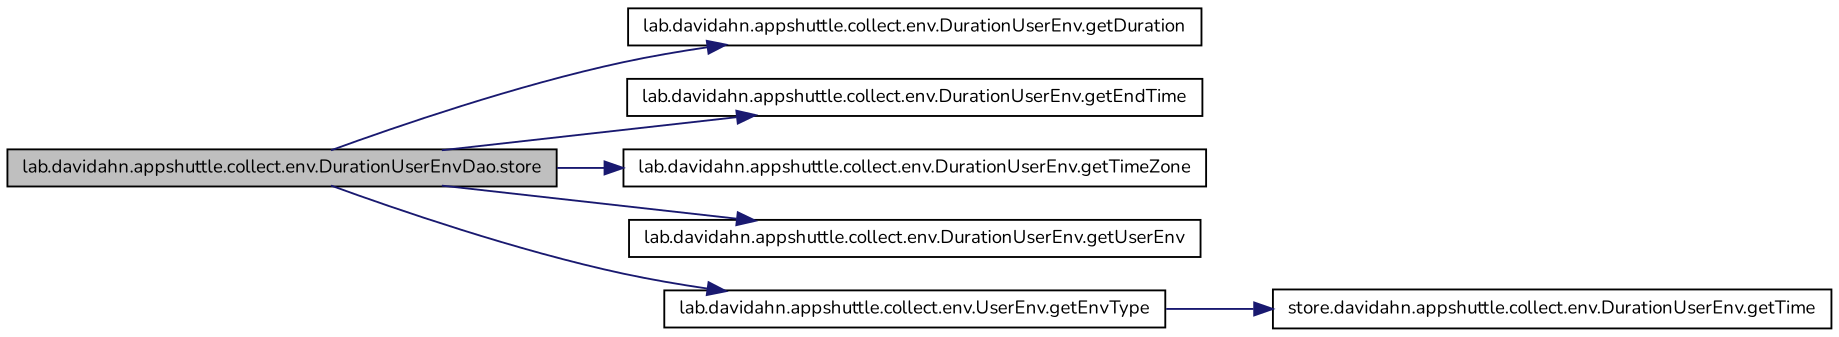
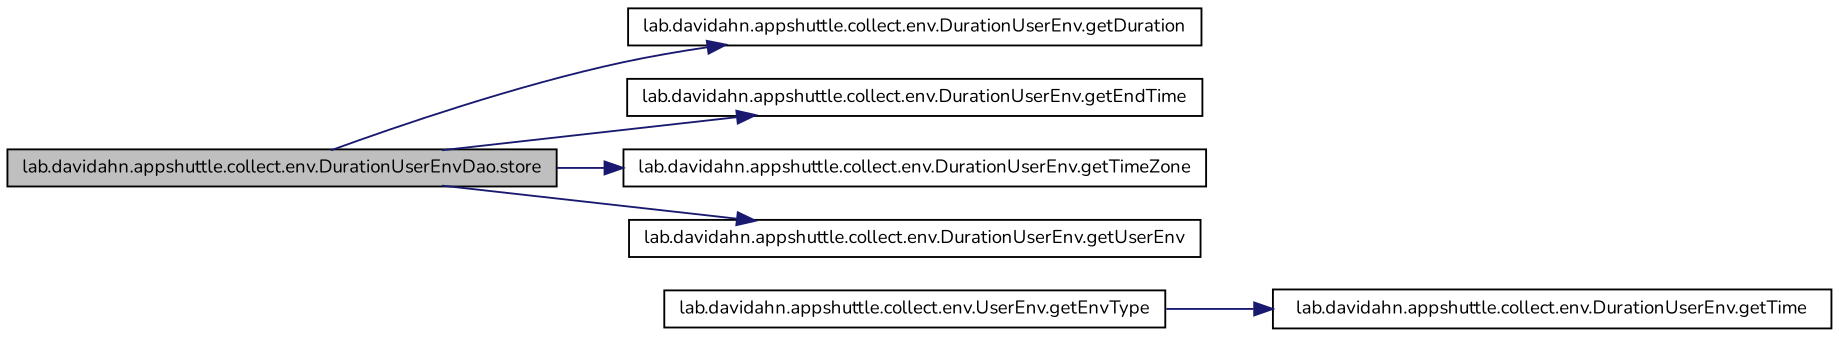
(517, 246) -> none
(1552, 309) -> (1552, 309)
